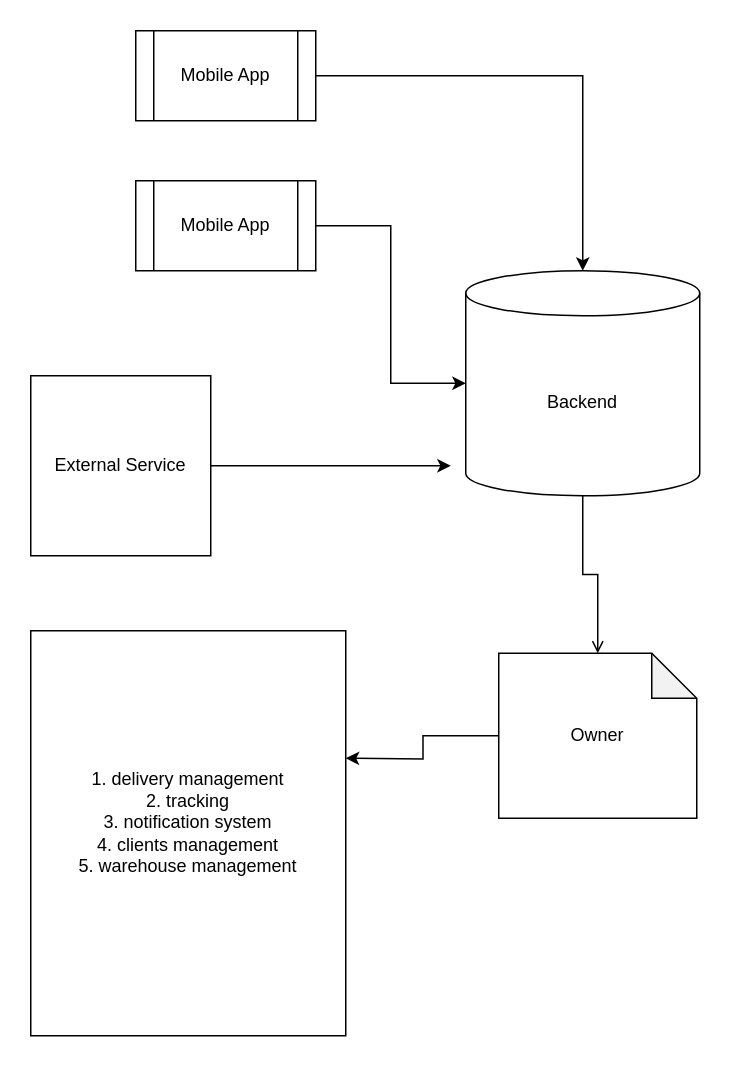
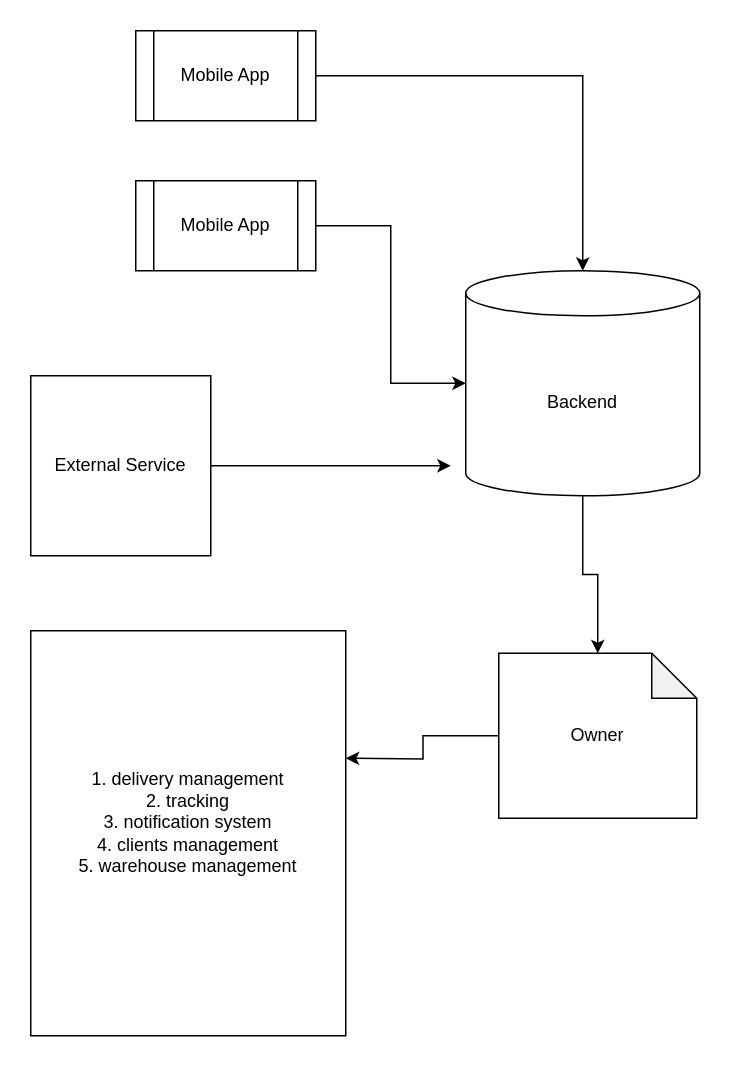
(598, 644) -> (598, 642)
